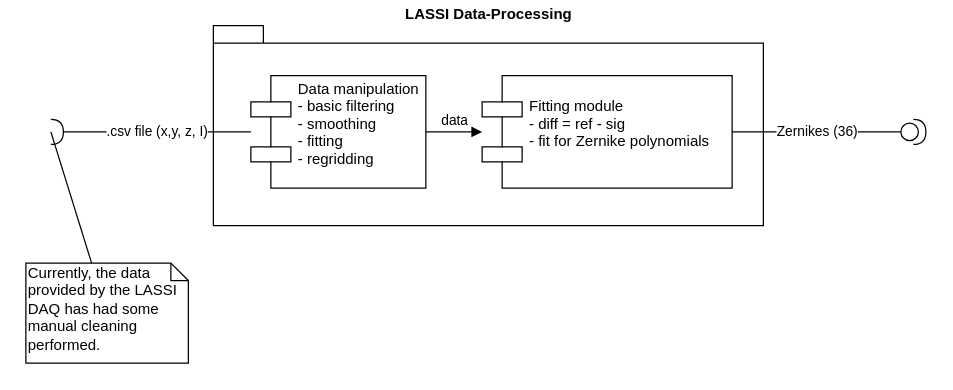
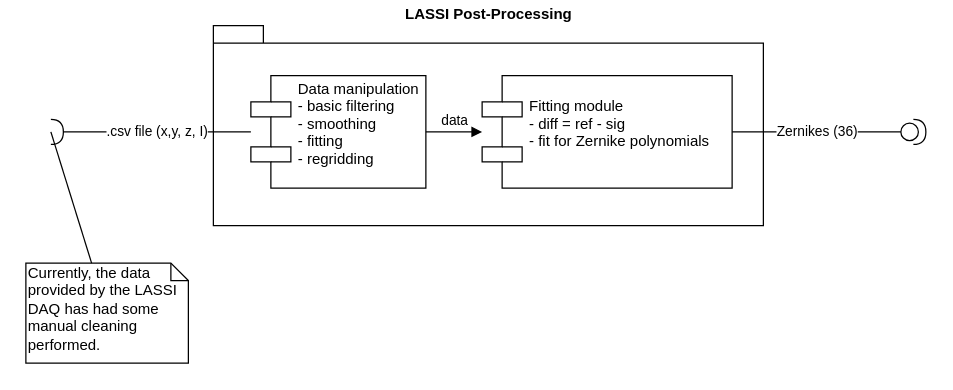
(489, 13) -> (489, 13)
